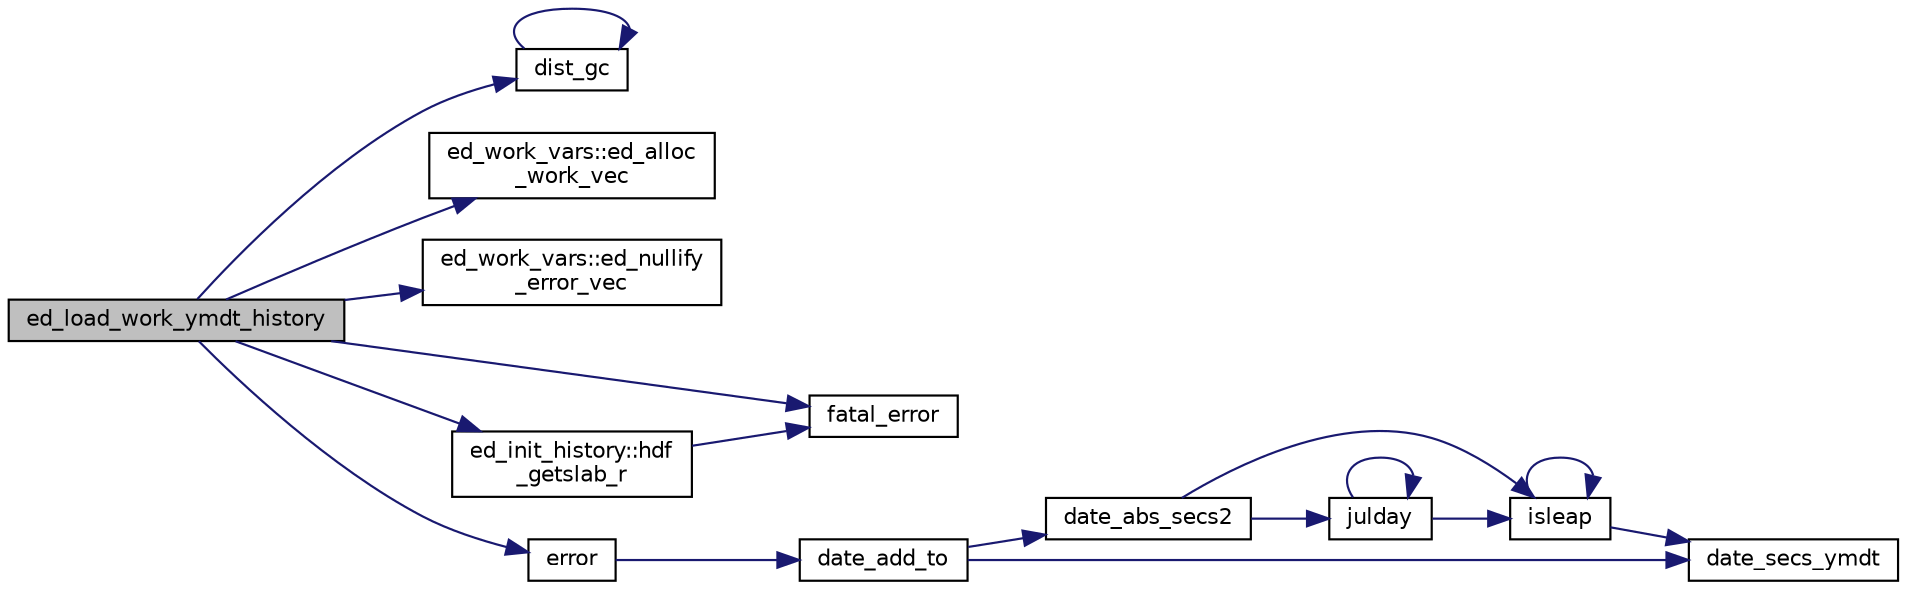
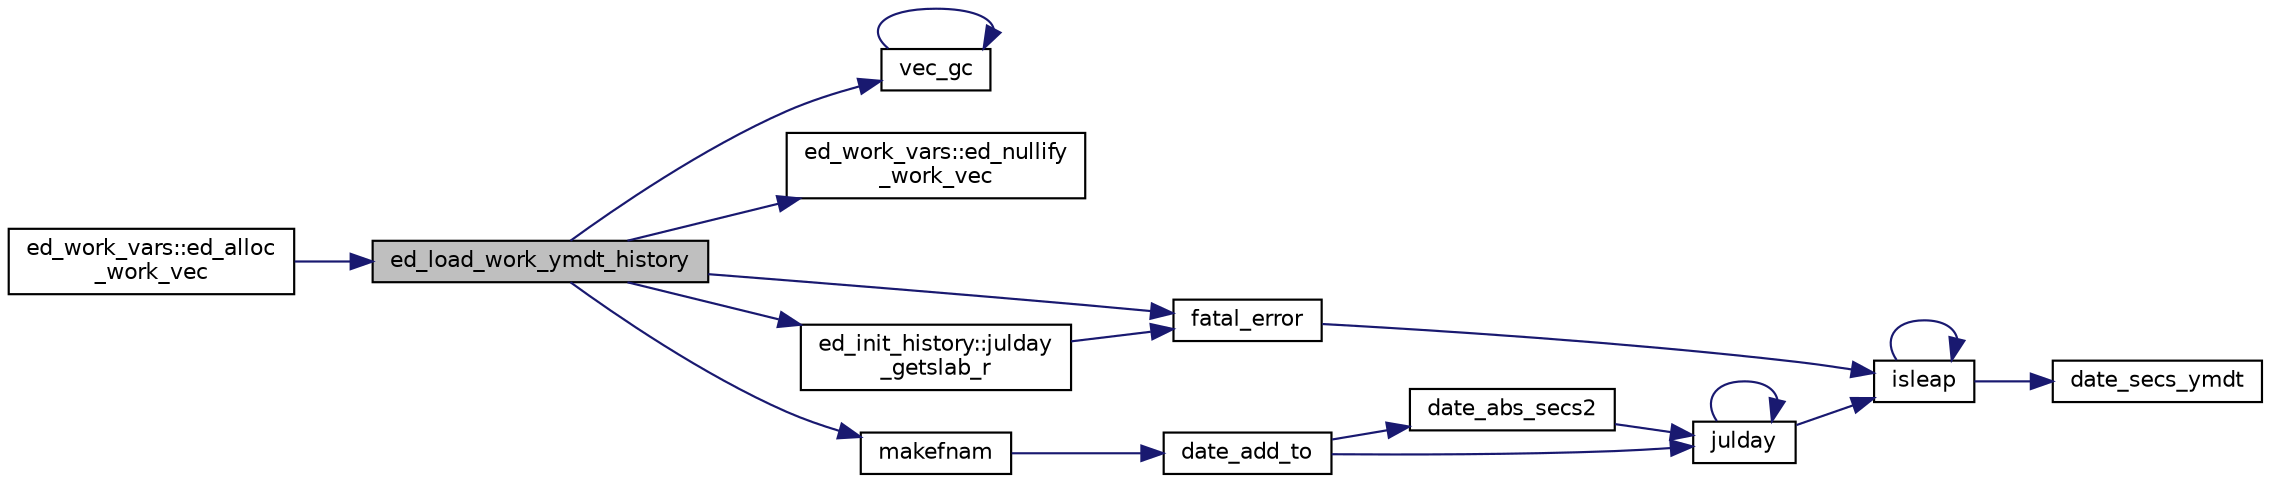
(572, 70) -> (936, 70)
(340, 251) -> (323, 262)
(572, 272) -> (936, 166)
(1349, 434) -> (1587, 342)
(572, 464) -> (936, 357)
(572, 560) -> (936, 453)
(1317, 560) -> (1501, 454)
